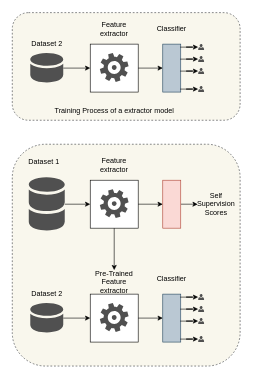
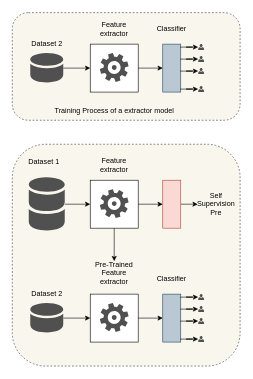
(216, 204) -> (216, 204)
(114, 282) -> (114, 273)
